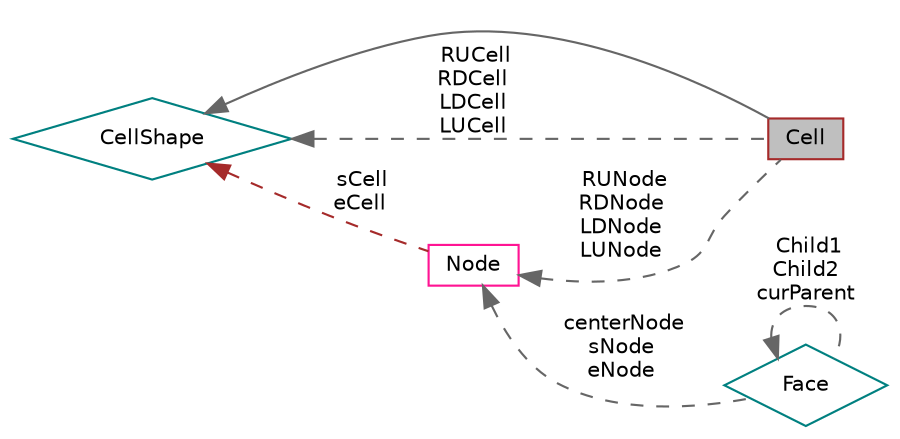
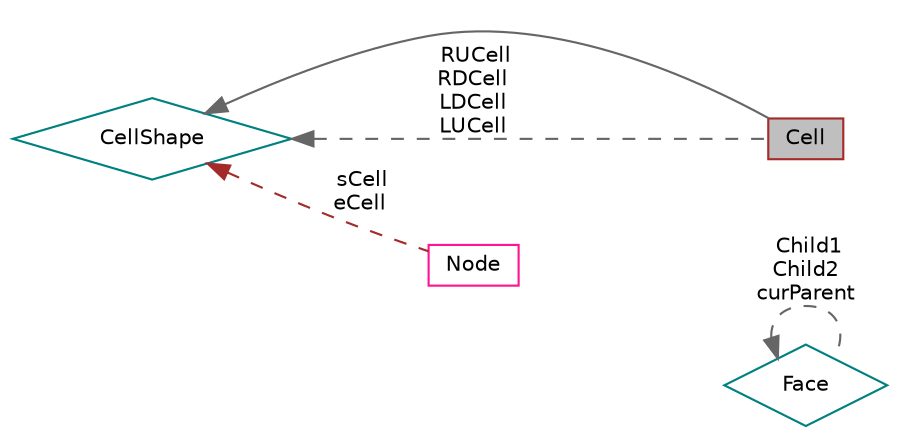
(683, 264) -> none
(601, 399) -> none
